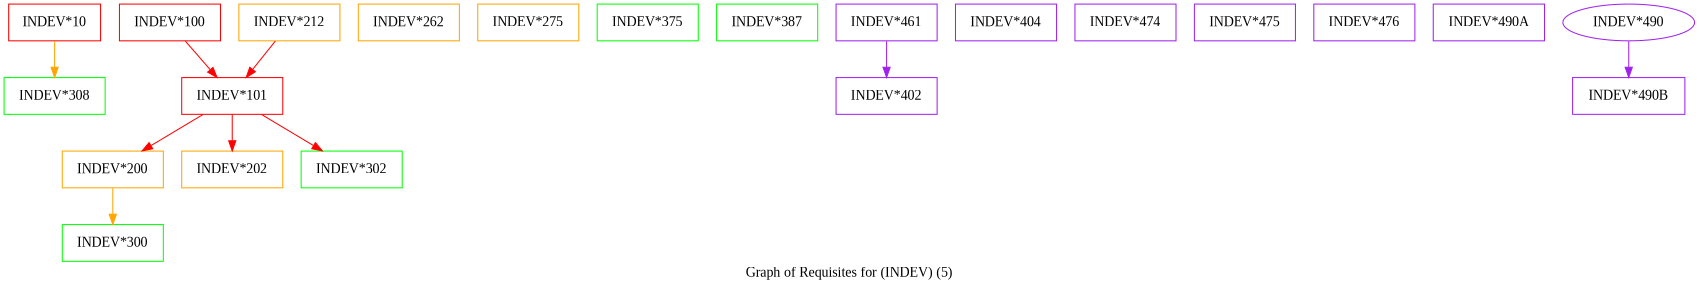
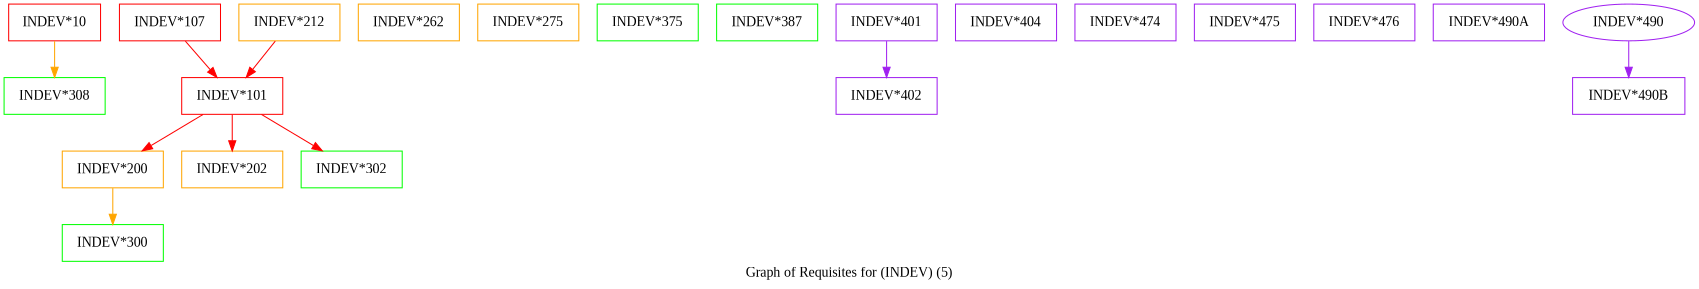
(170, 22) -> (170, 22)
(887, 22) -> (887, 22)
